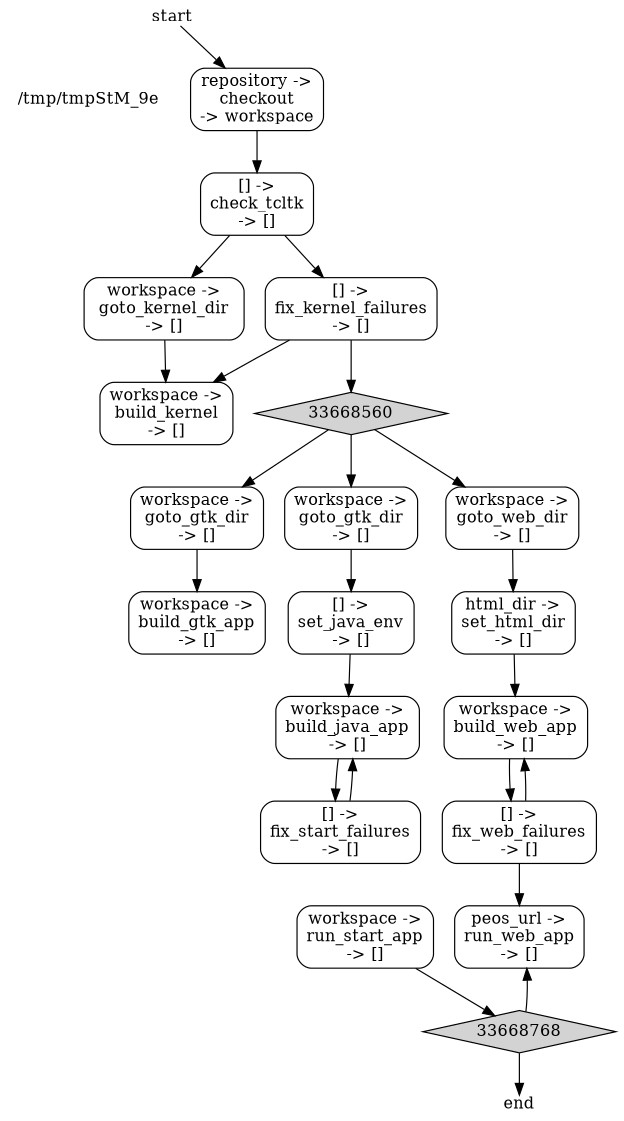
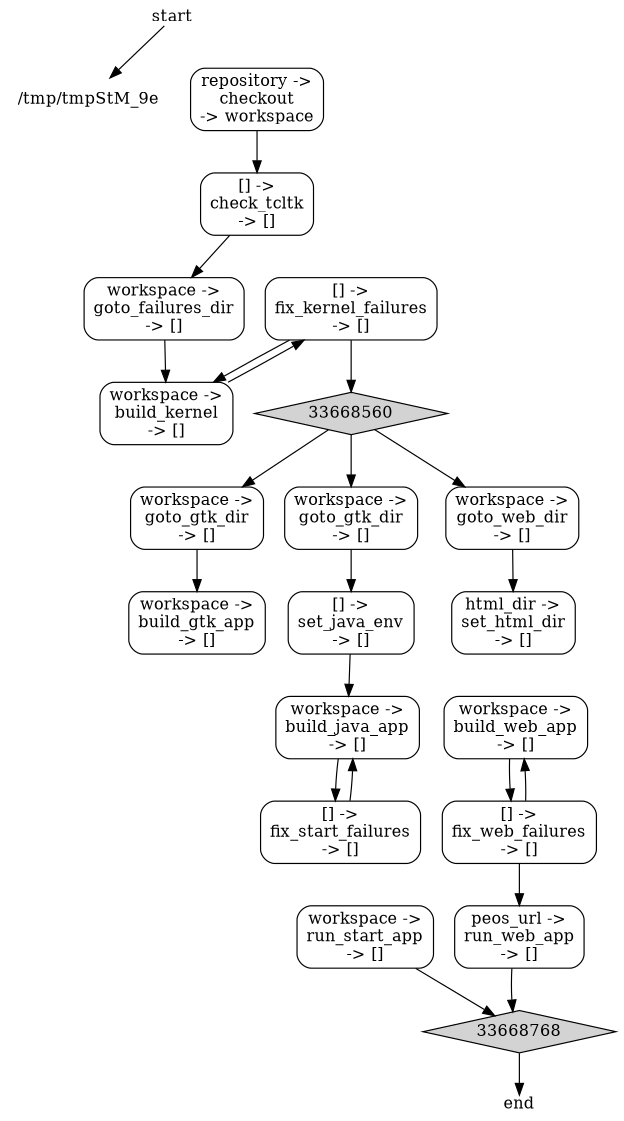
(198, 43) -> (141, 48)
(300, 252) -> (261, 364)
(164, 309) -> (164, 309)
(515, 669) -> none
(527, 996) -> (511, 984)
